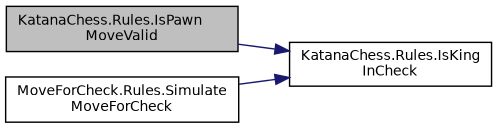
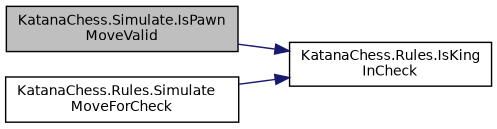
(122, 29) -> (122, 29)
(122, 100) -> (122, 100)
